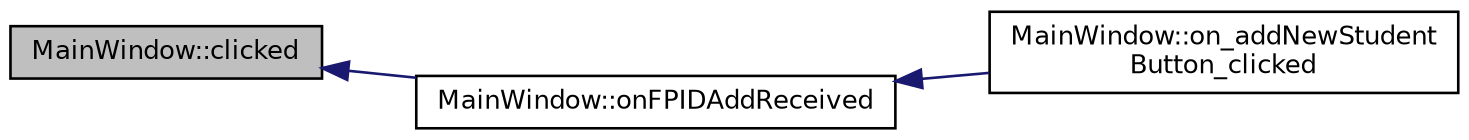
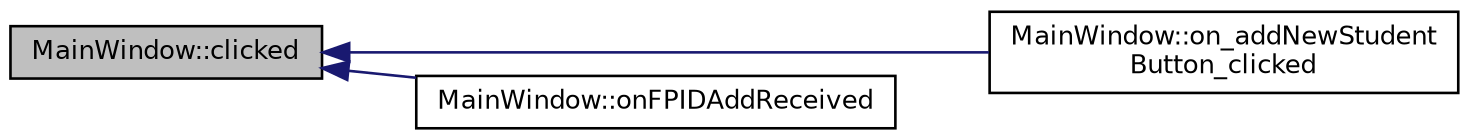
(955, 76) -> (669, 52)
